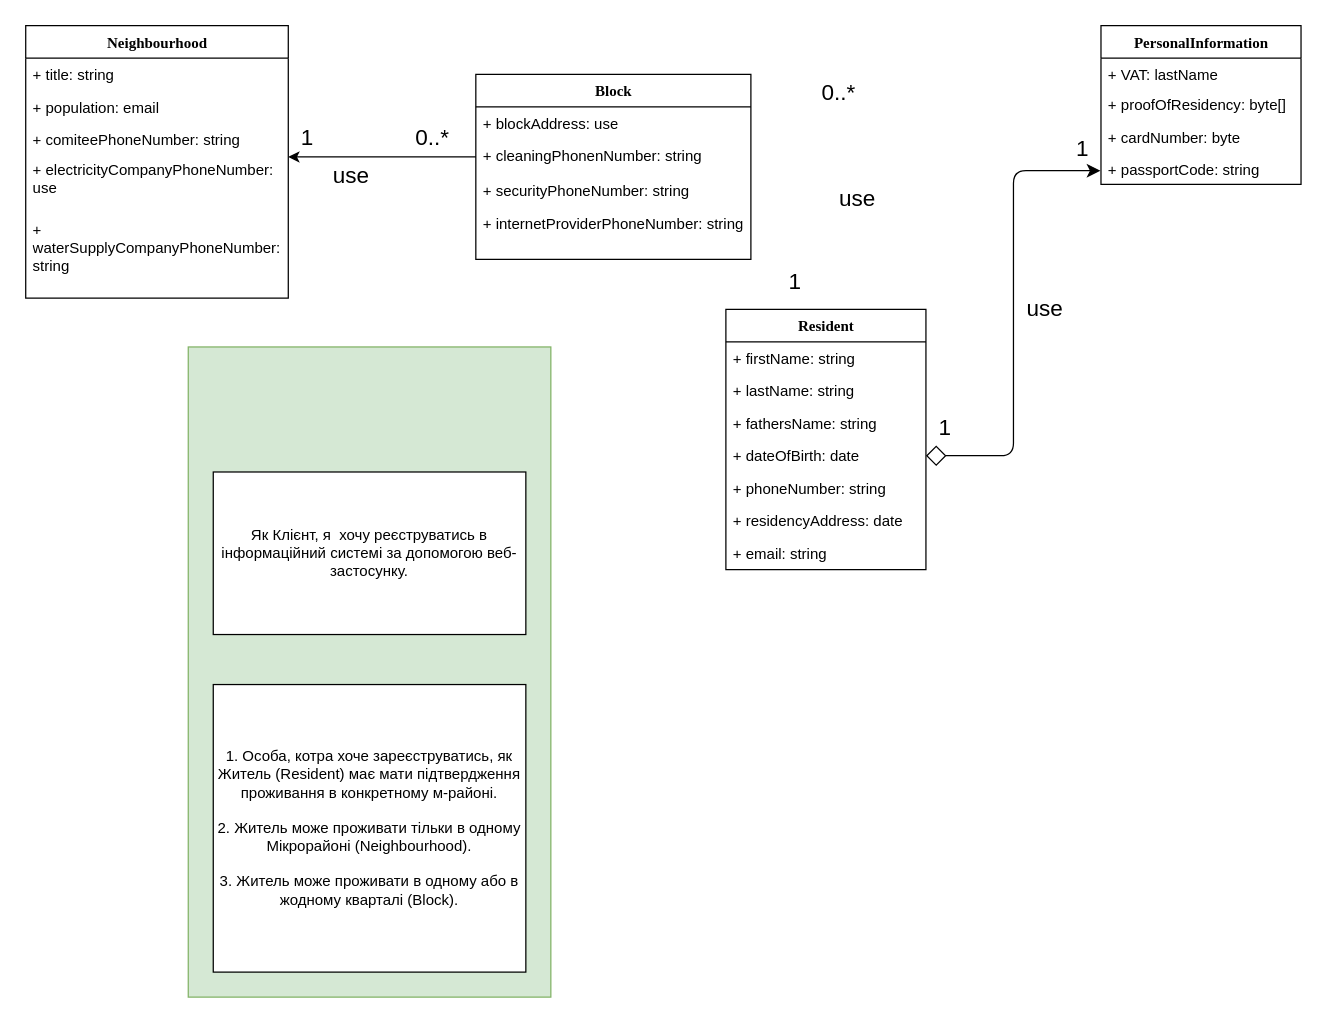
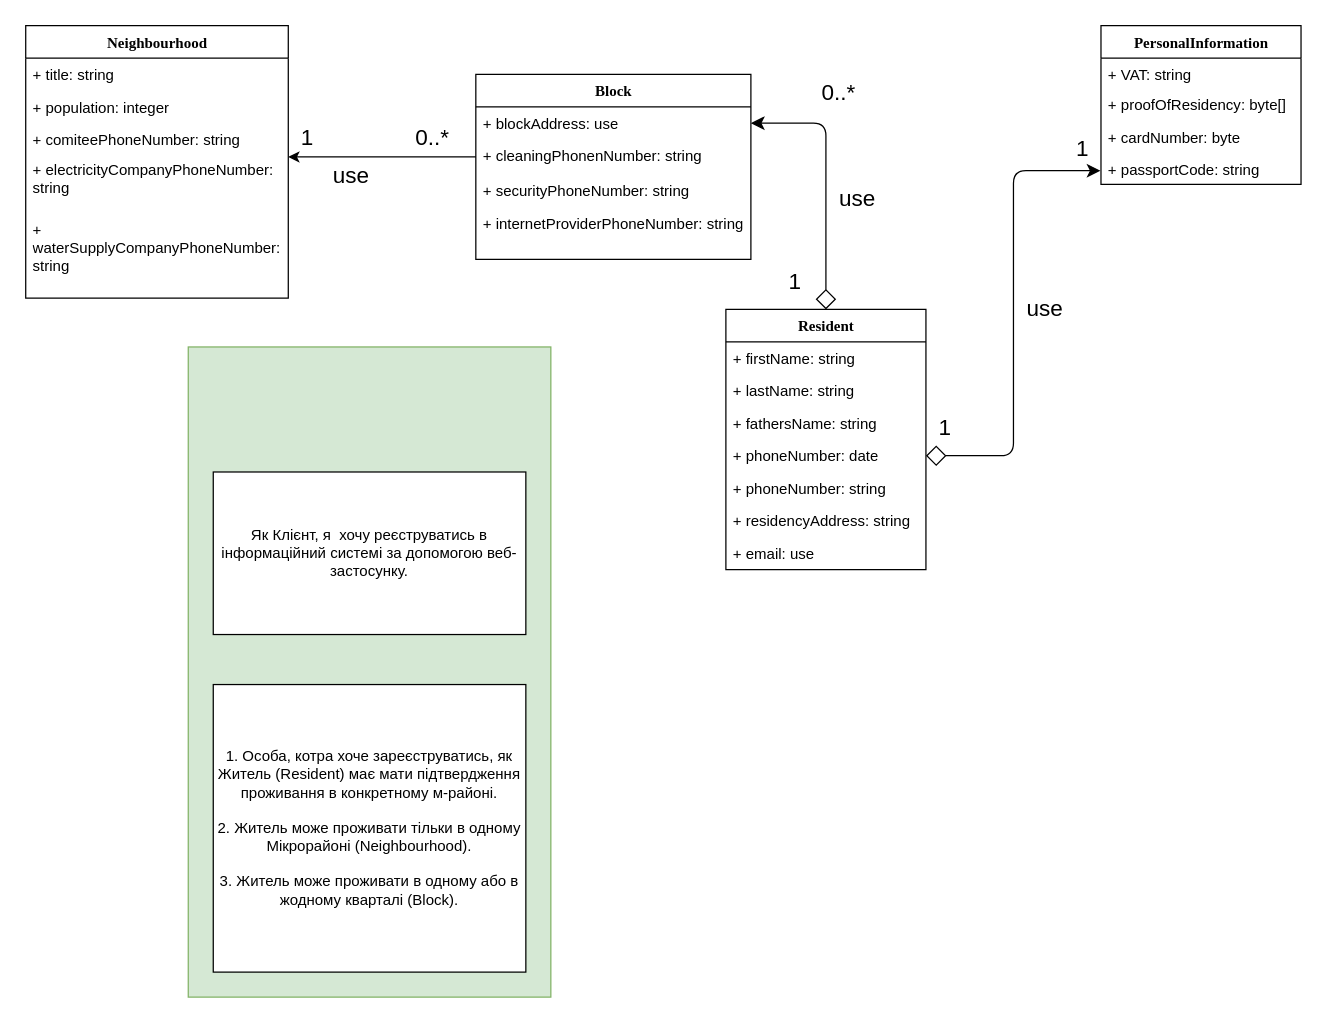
(1163, 76) -> (1155, 76)
(101, 108) -> (112, 108)
(158, 180) -> (158, 180)
none -> (826, 180)
(805, 457) -> (807, 457)
(826, 522) -> (827, 531)
(784, 555) -> (774, 555)
